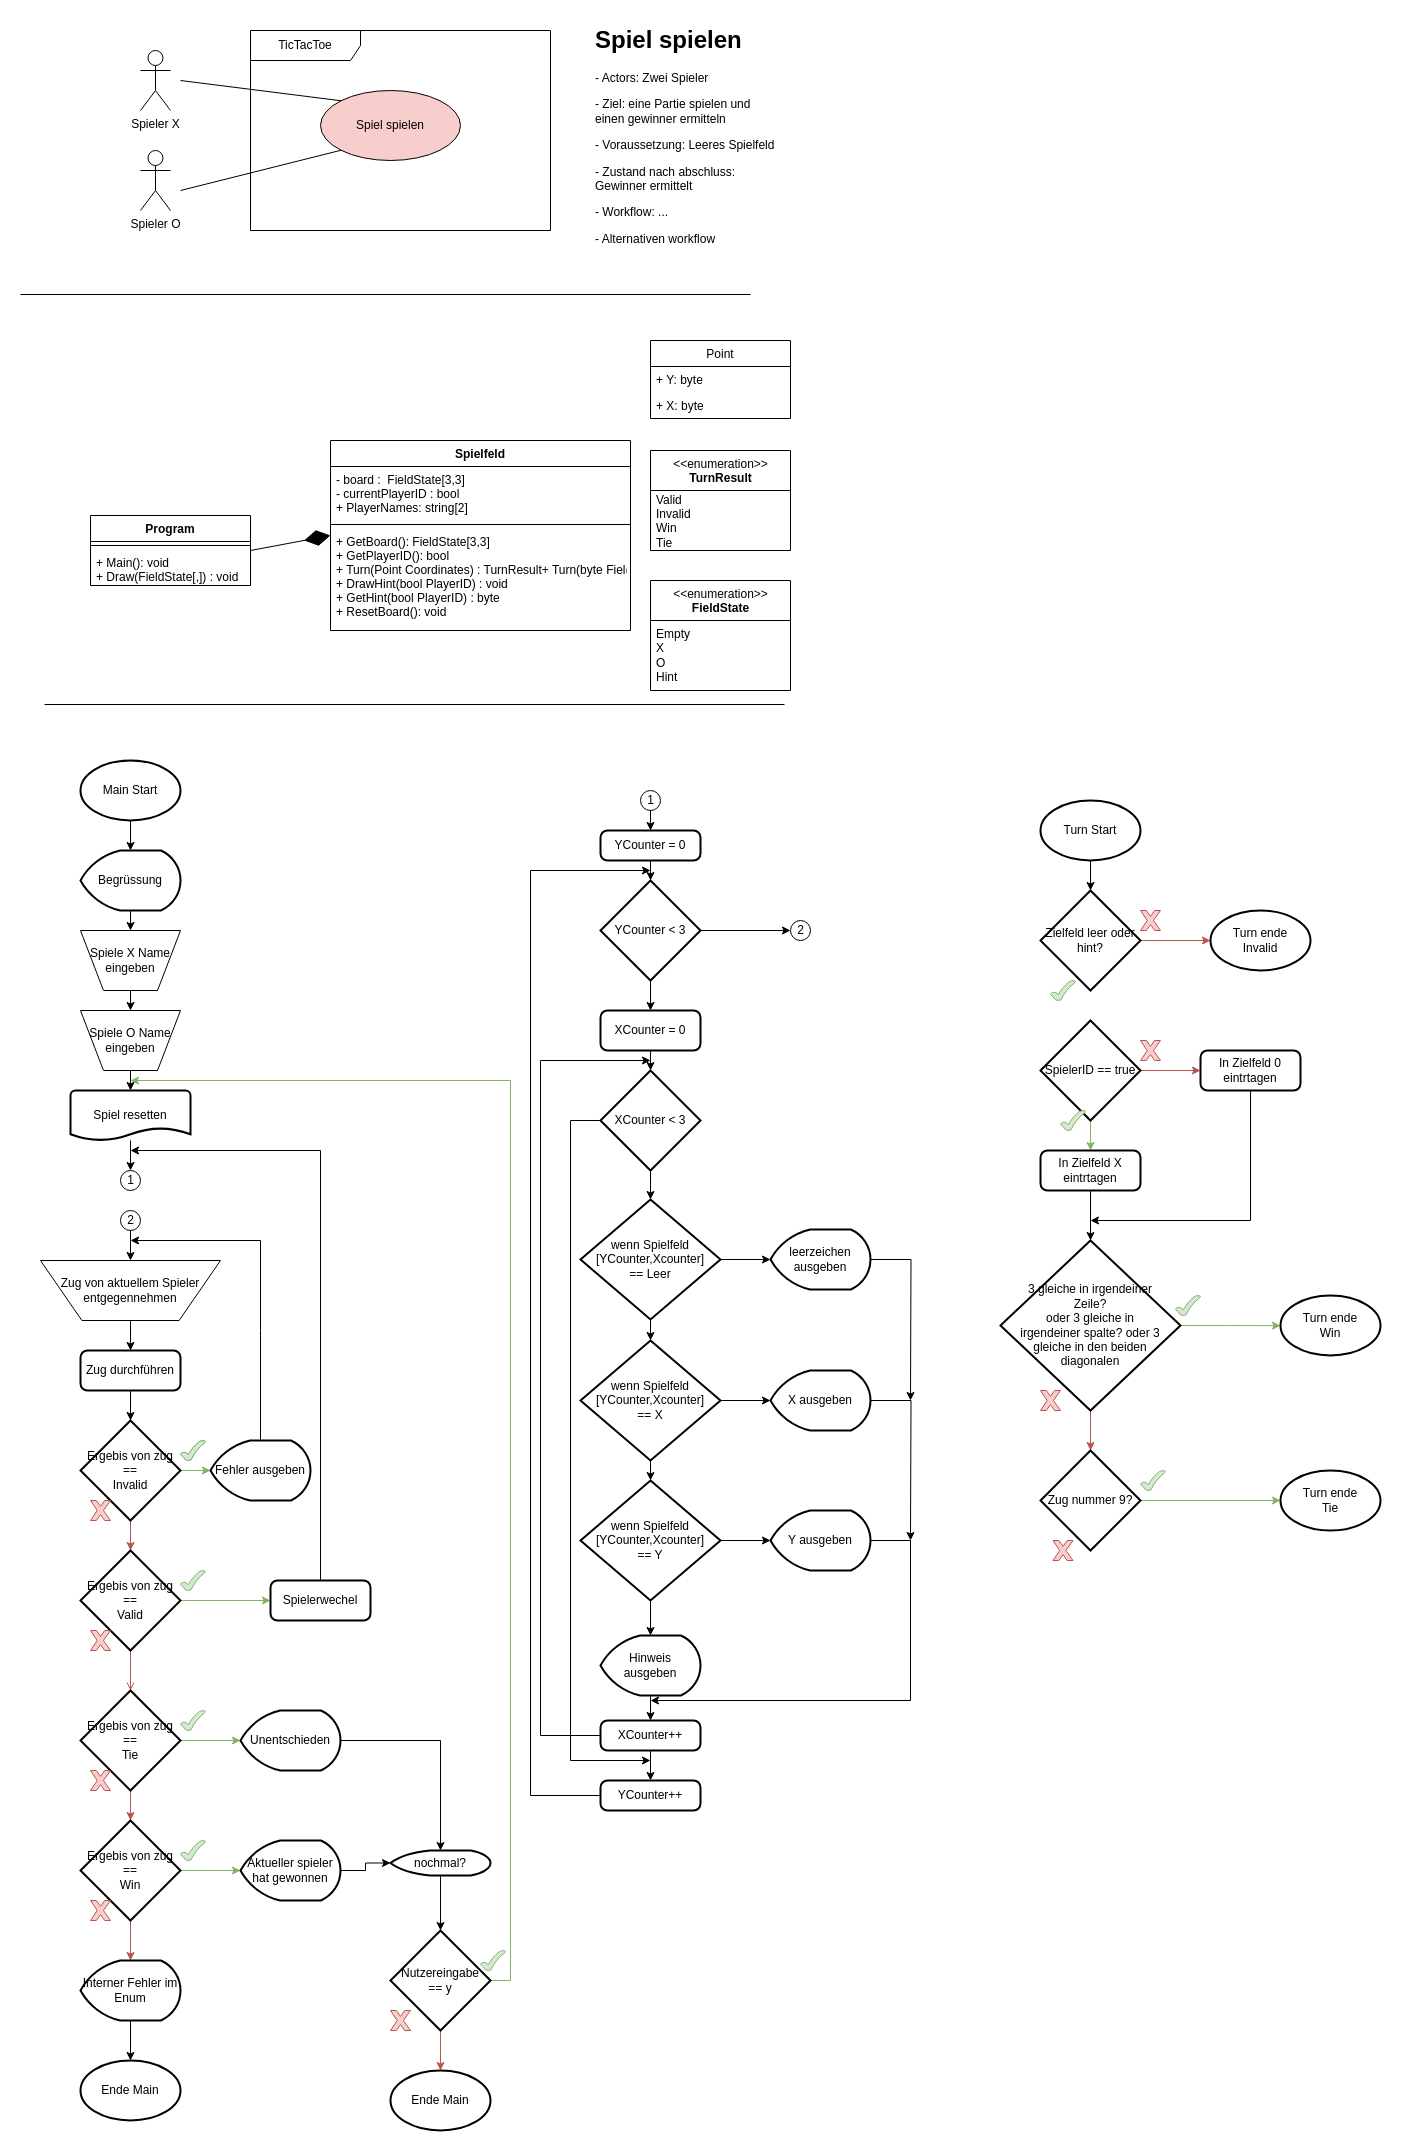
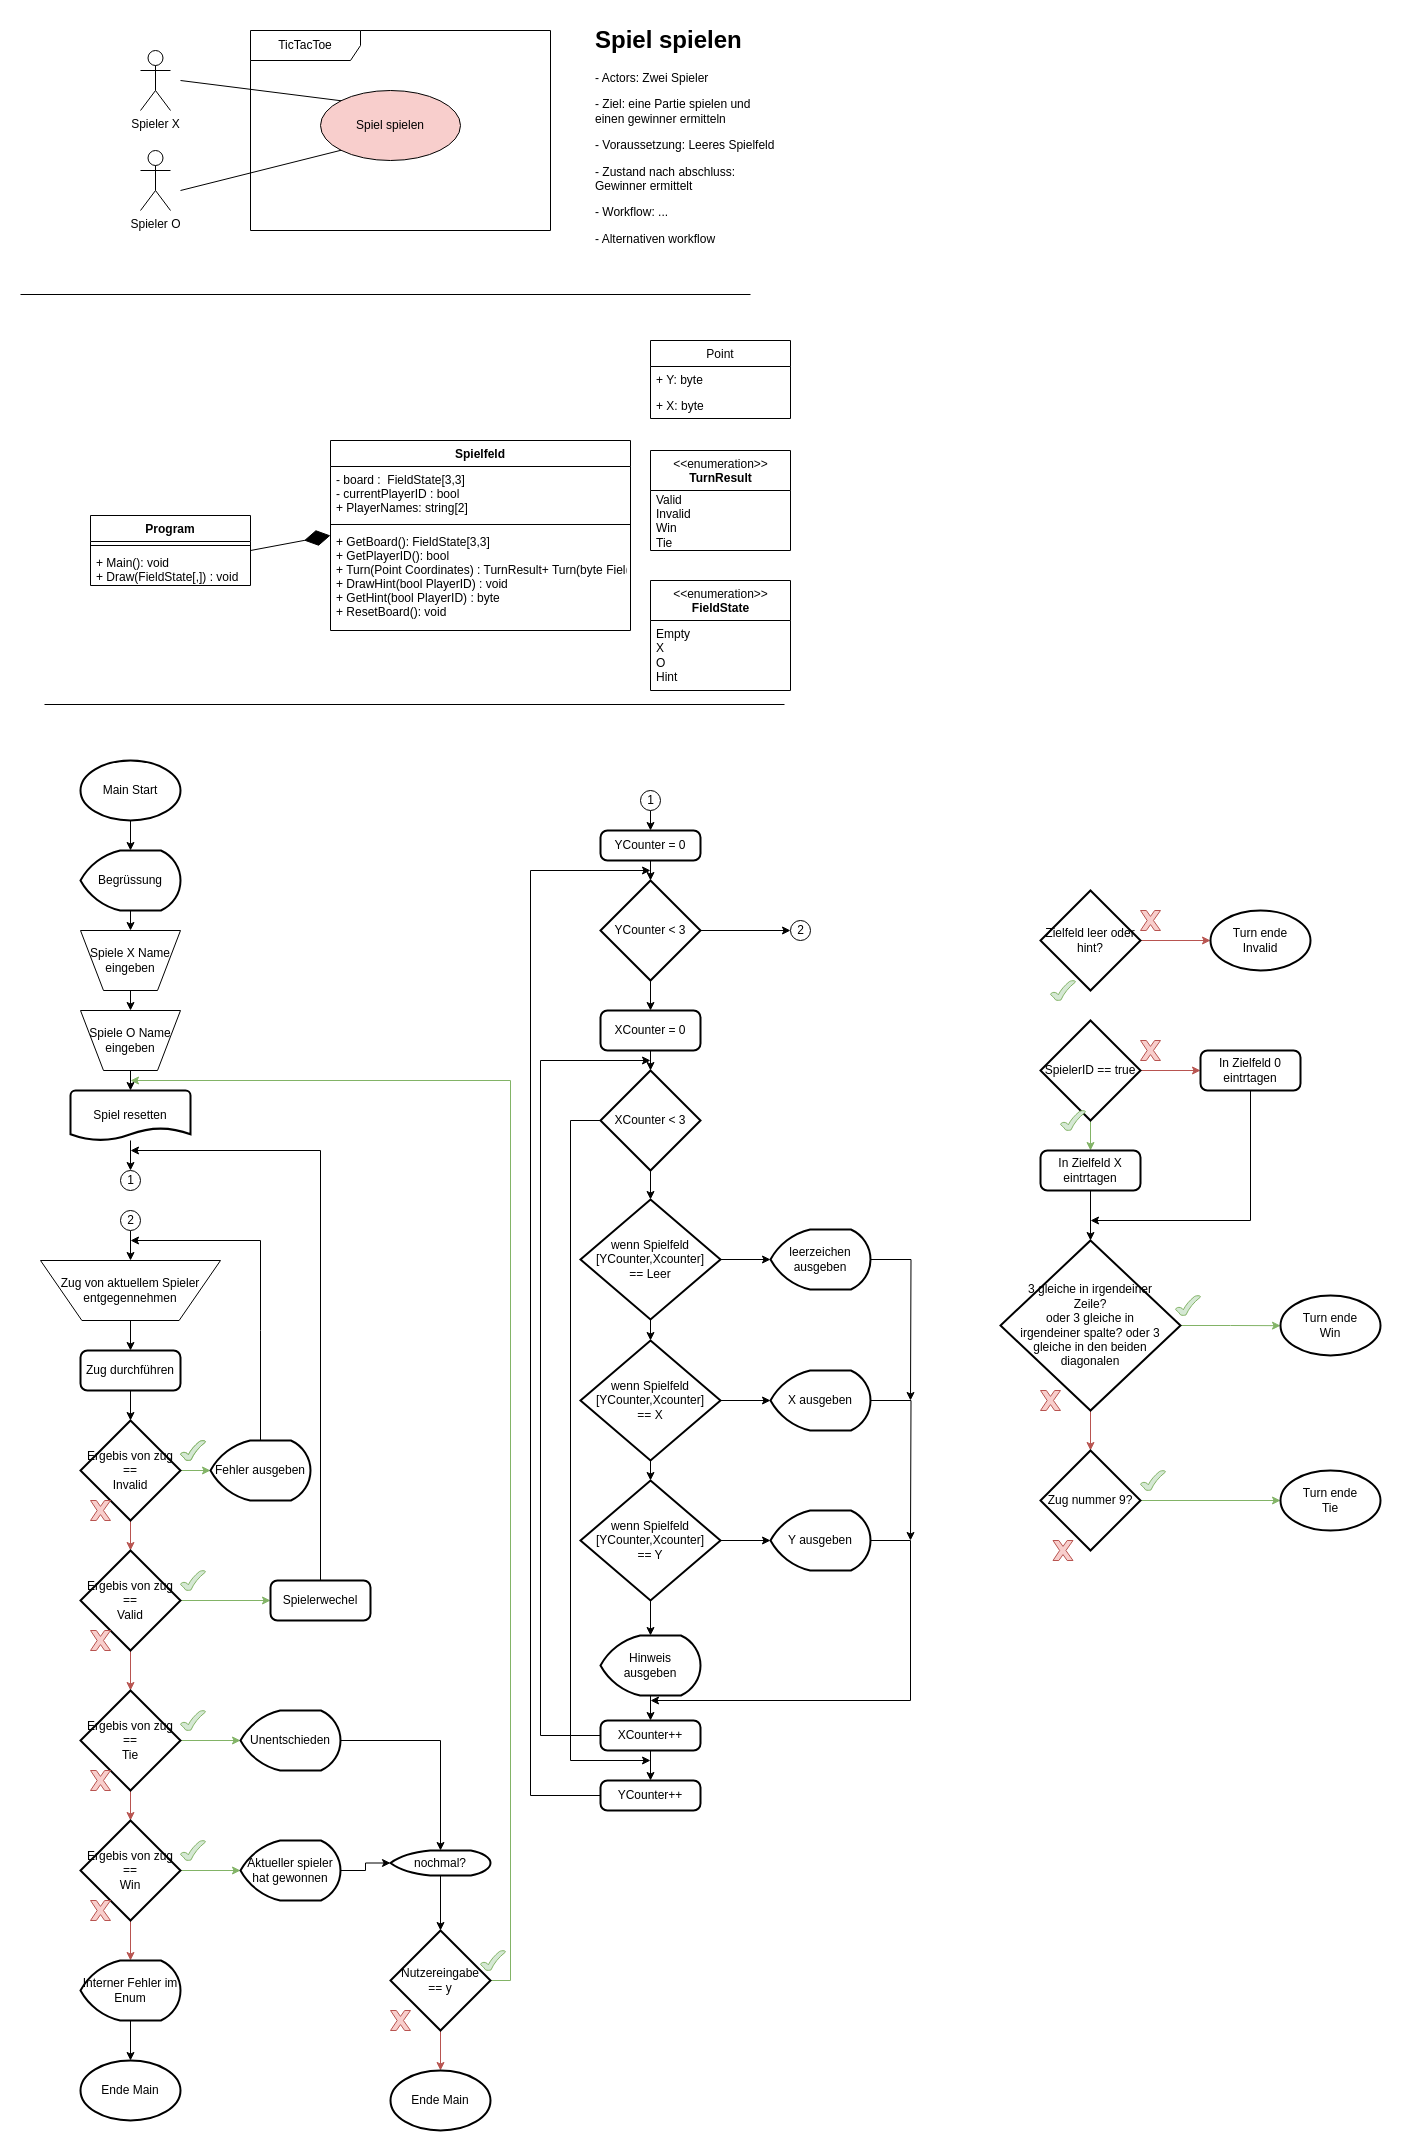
(1091, 831) -> none
(1091, 872) -> none
(131, 1684) -> (131, 1682)
